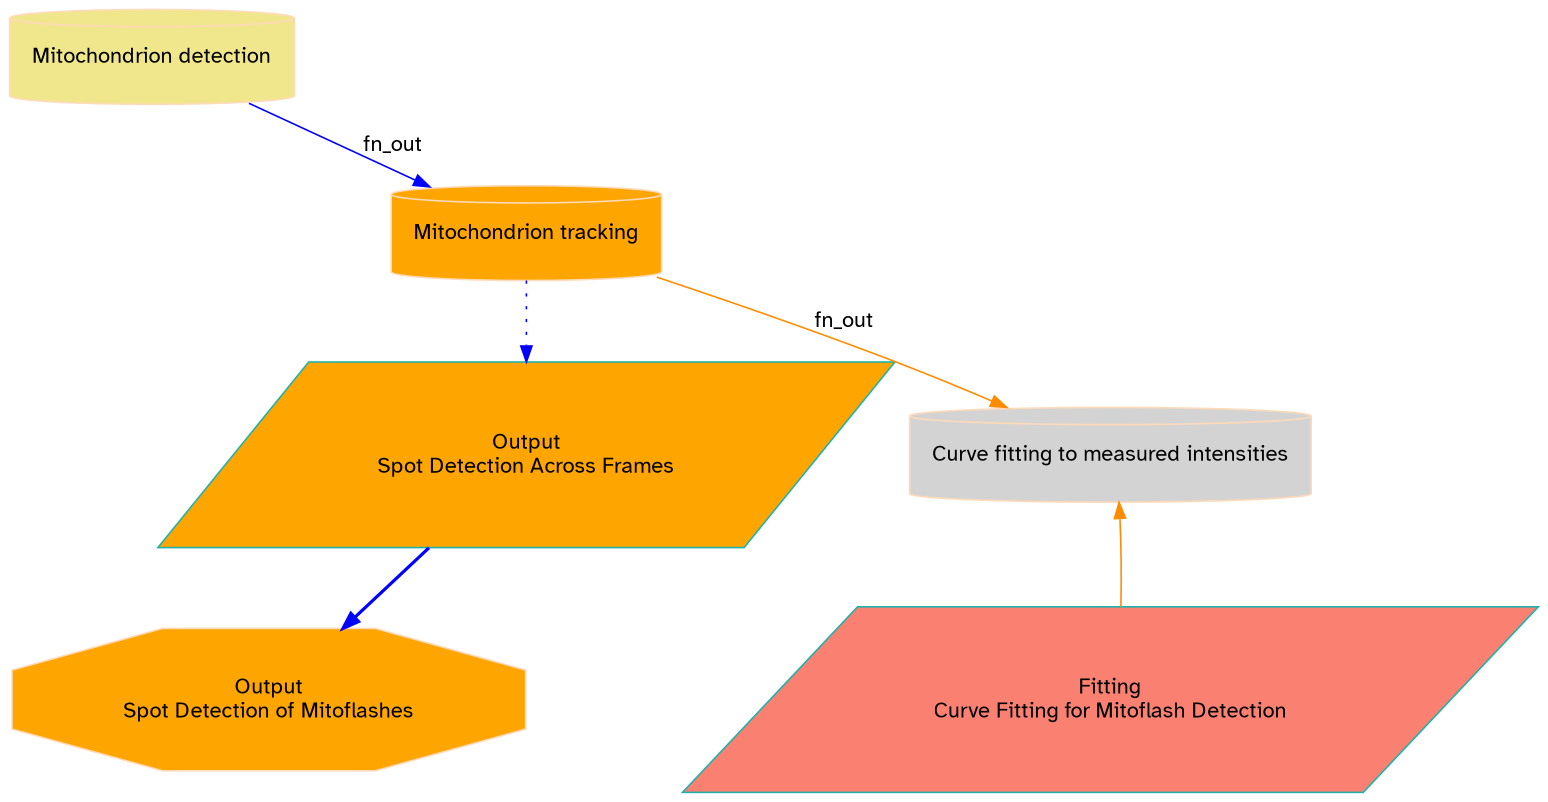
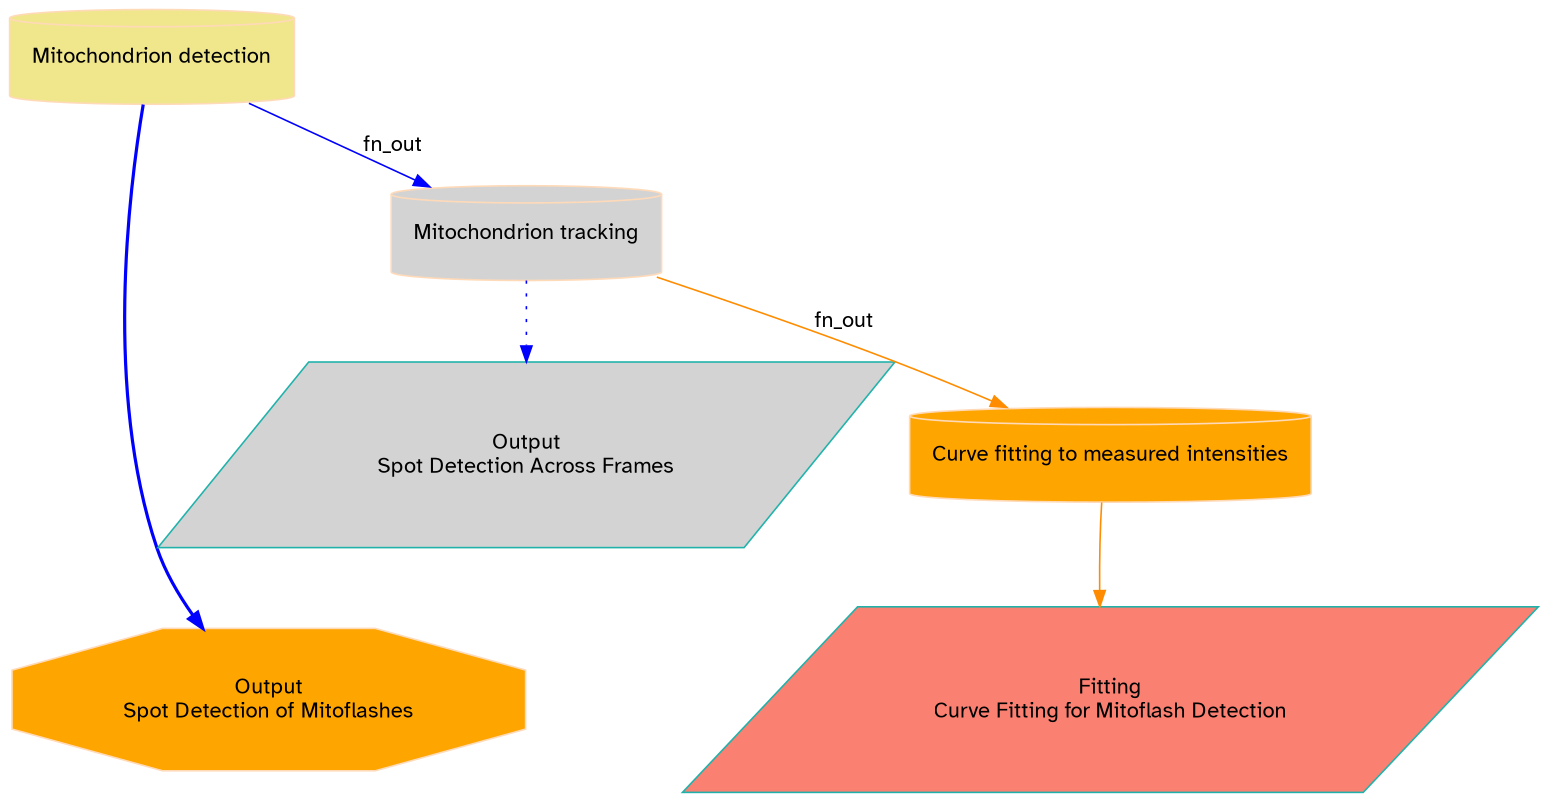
(526, 233) -> (526, 233)
(526, 455) -> (526, 455)
(1110, 455) -> (1110, 455)
(1121, 563) -> (1100, 546)
(392, 582) -> (126, 366)
